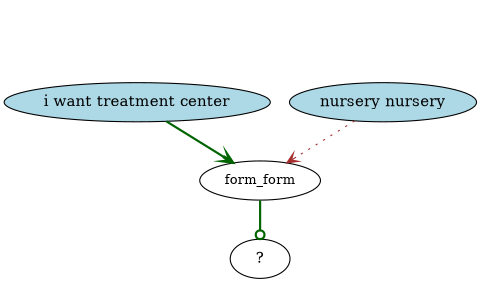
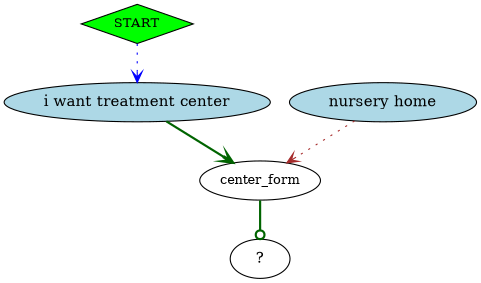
none -> (137, 24)
(383, 102) -> (383, 102)
(260, 181) -> (260, 181)
